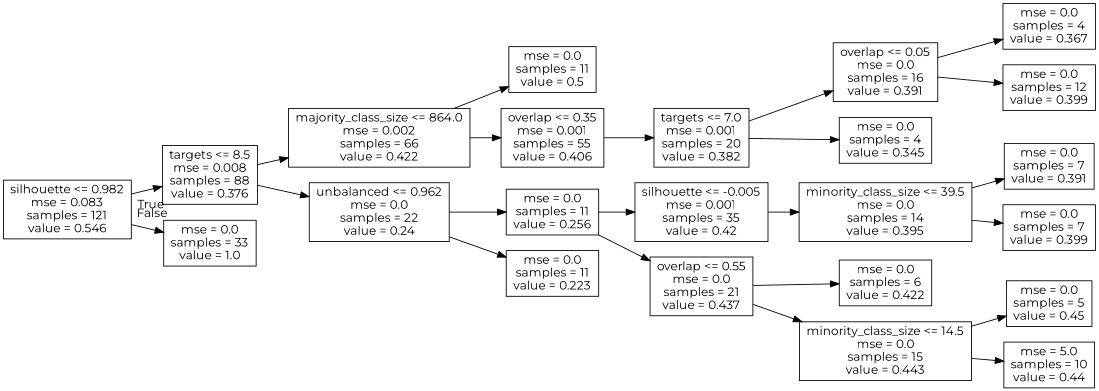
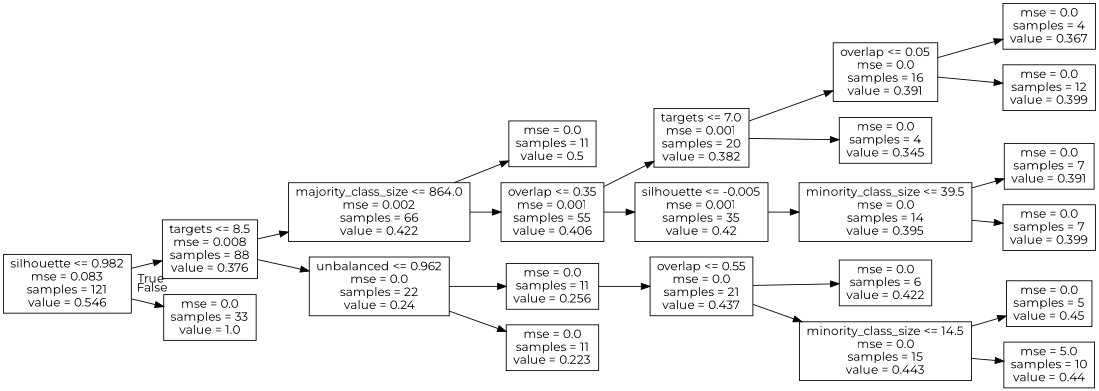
(612, 212) -> (615, 212)
